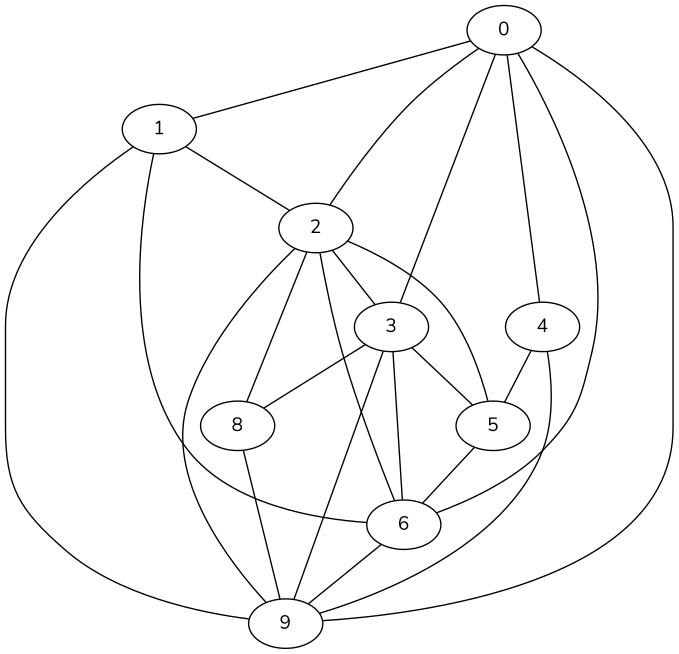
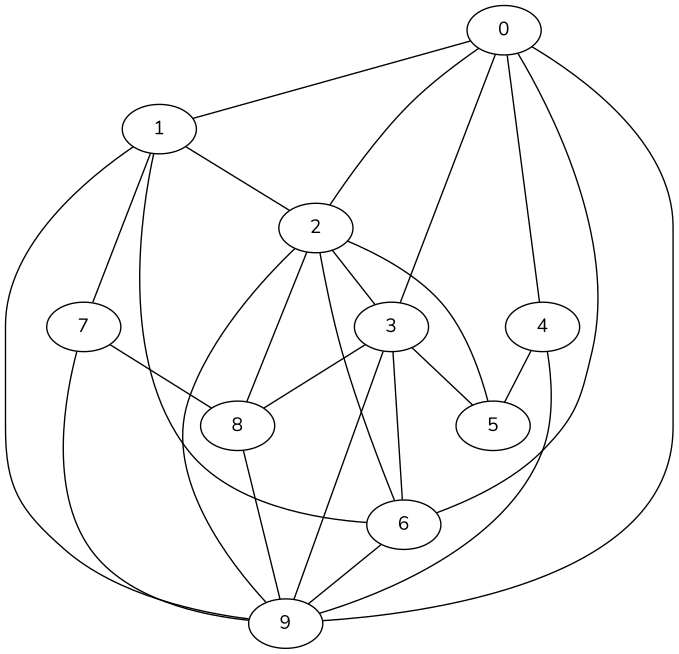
none -> (84, 327)
(448, 475) -> none
